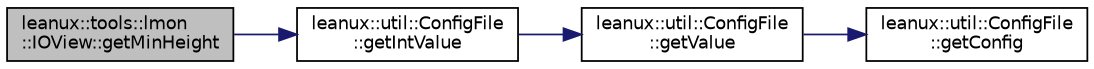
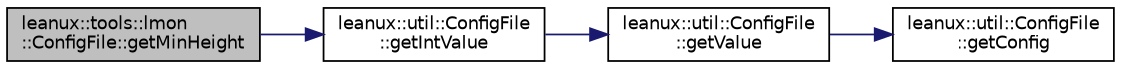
(120, 34) -> (133, 34)
